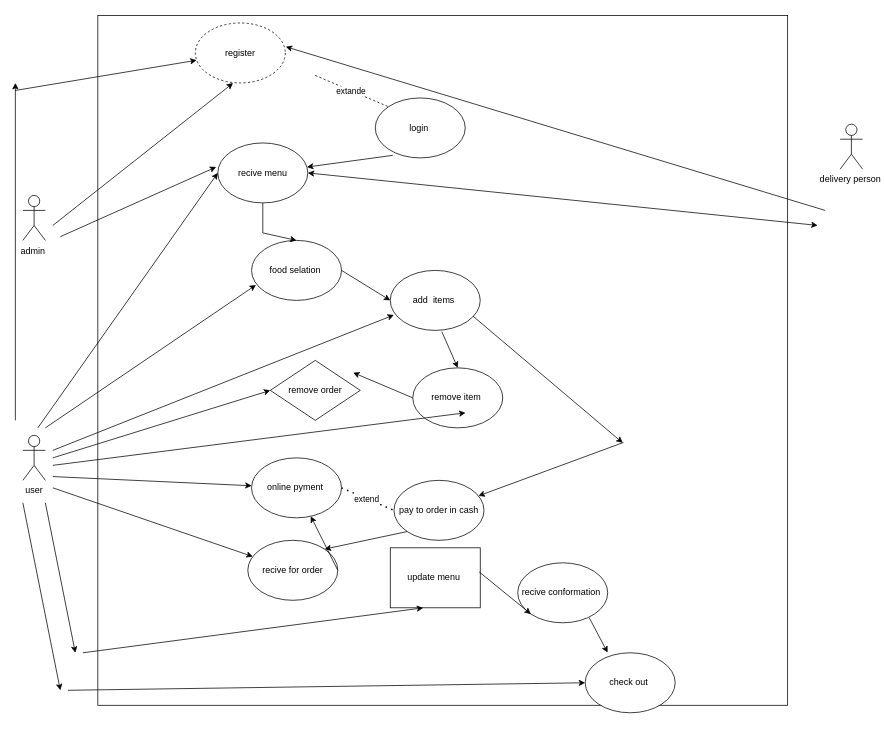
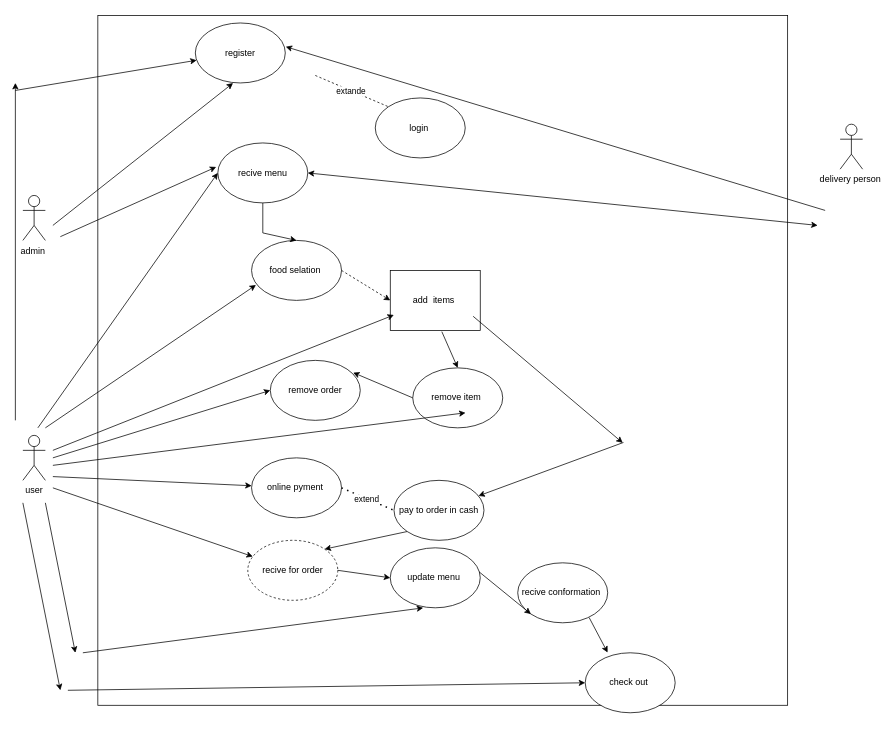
(240, 53) -> (240, 53)
(353, 161) -> none
(363, 284) -> (363, 284)
(435, 300) -> (435, 300)
(315, 390) -> (315, 390)
(326, 546) -> (362, 574)
(293, 570) -> (293, 570)
(435, 578) -> (435, 578)
